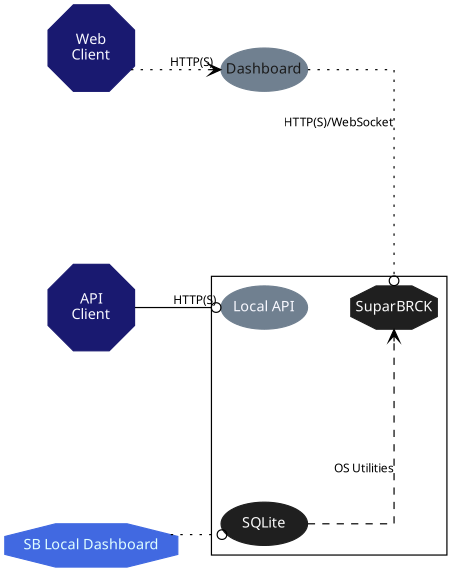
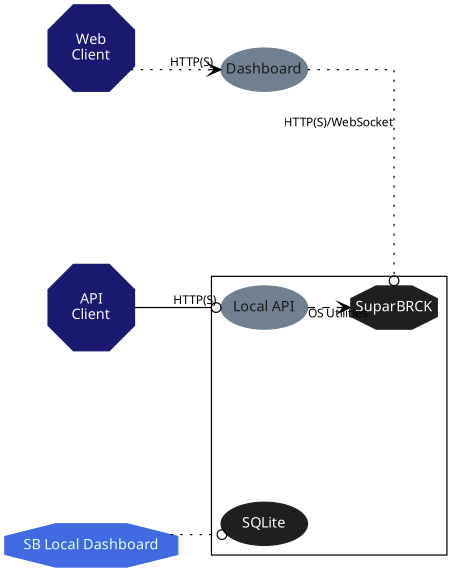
(264, 308) -> (264, 308)
(394, 476) -> (323, 308)
